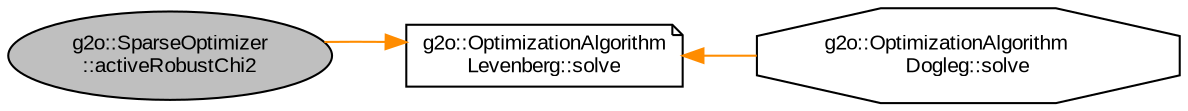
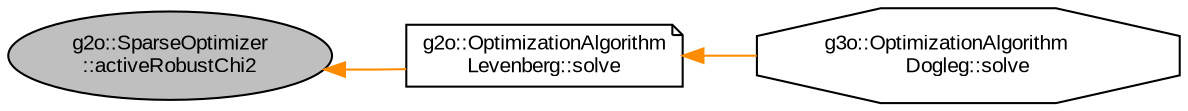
(355, 42) -> (376, 70)
(968, 56) -> (968, 56)
